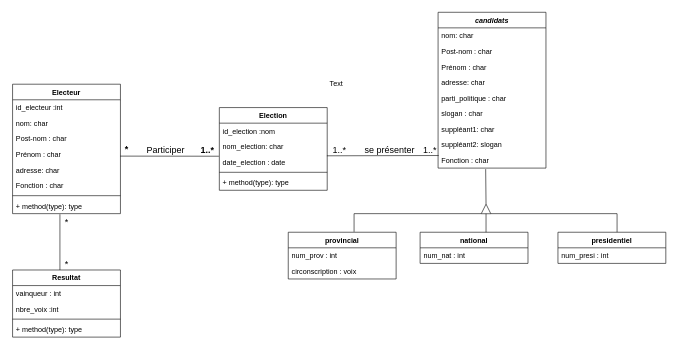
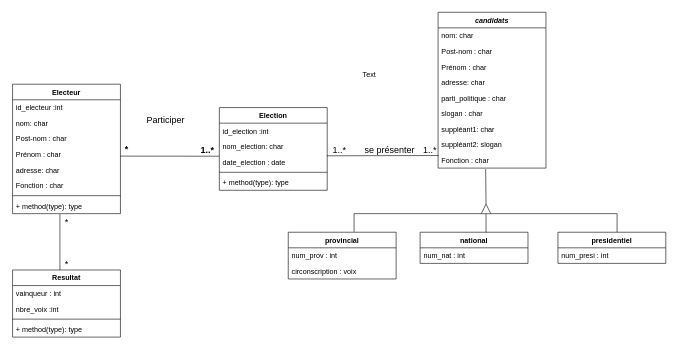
(336, 84) -> (369, 75)
(250, 131) -> (249, 131)
(165, 150) -> (165, 120)
